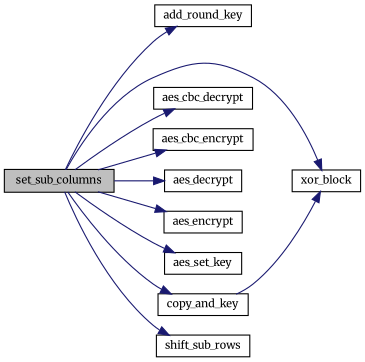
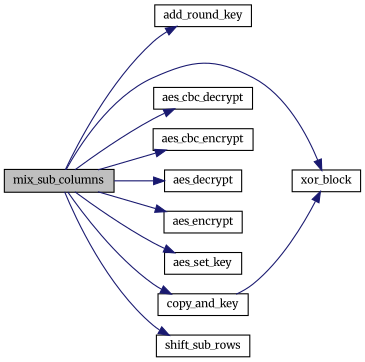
(59, 181) -> (59, 181)
